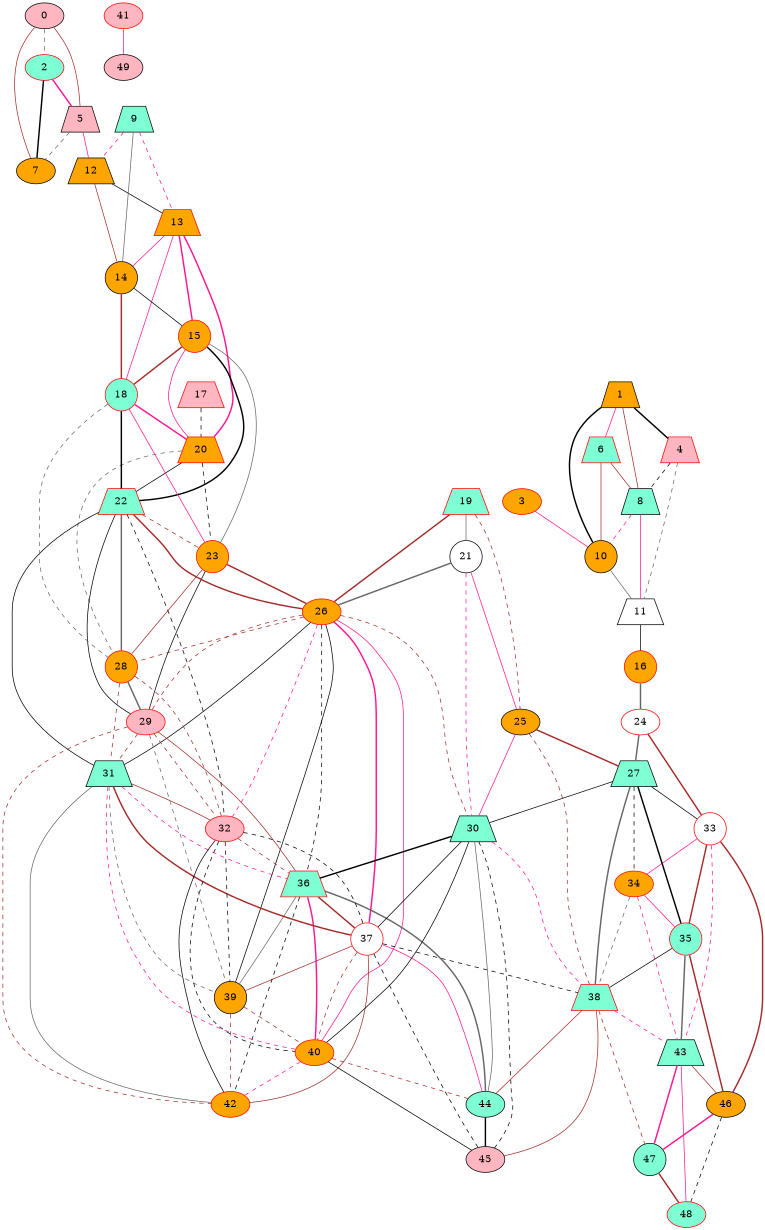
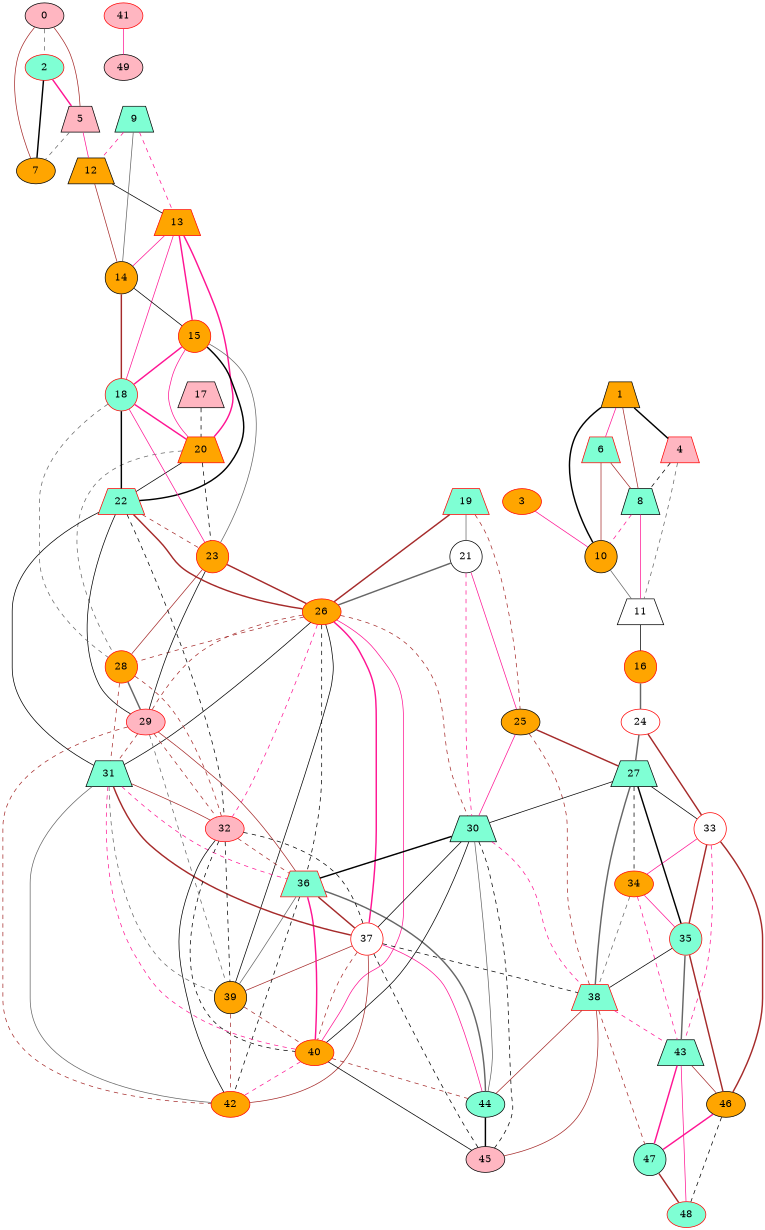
(158, 366) -> (158, 366)
(201, 395) -> (201, 395)
(121, 583) -> none
